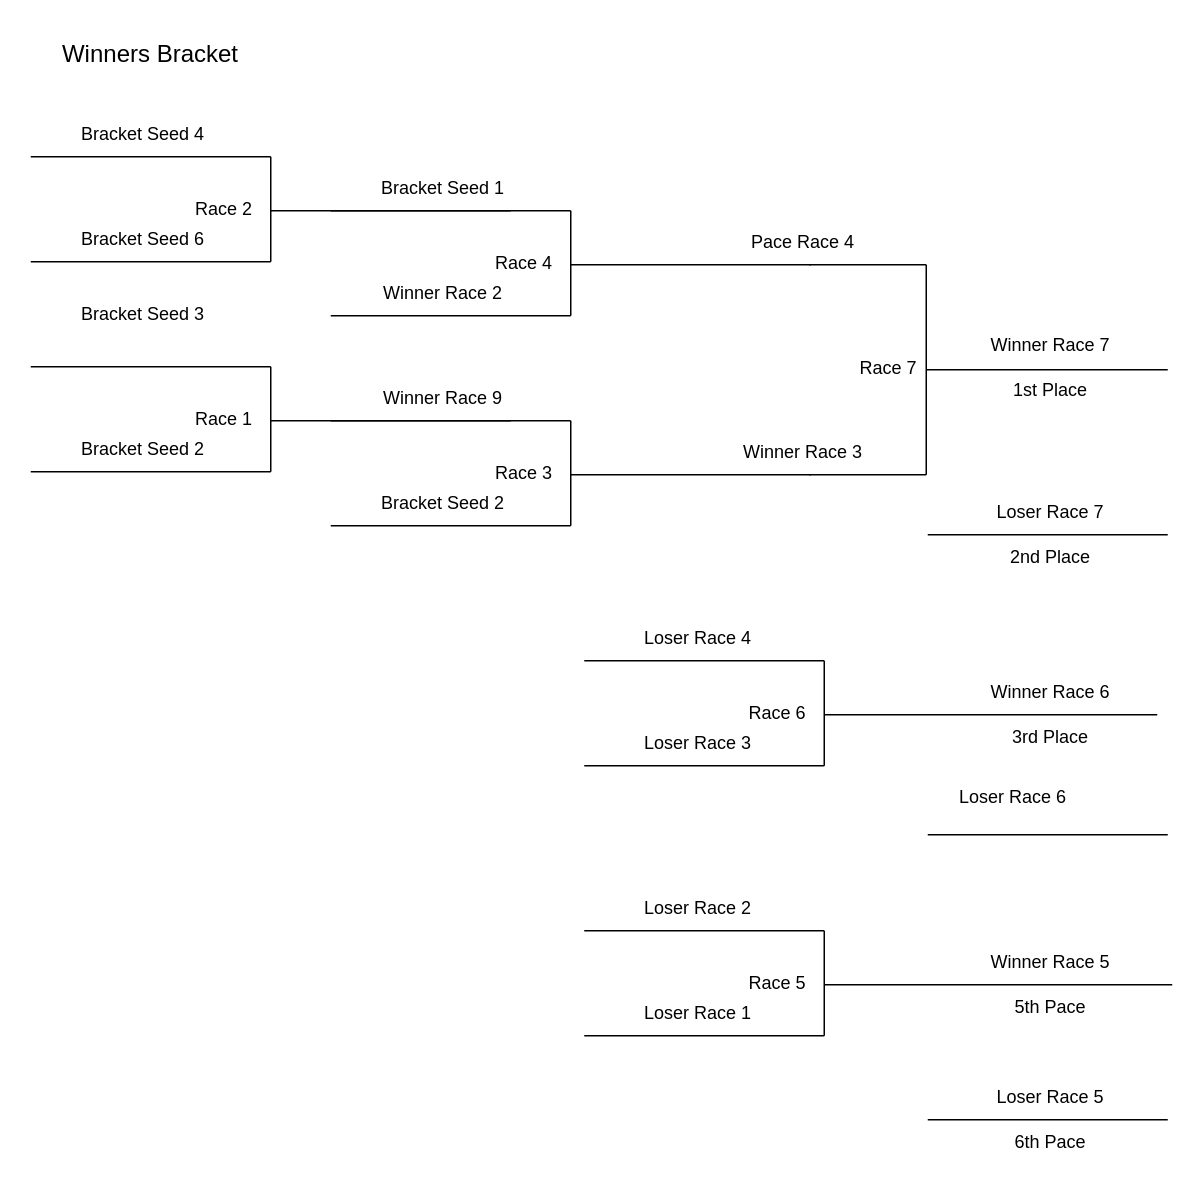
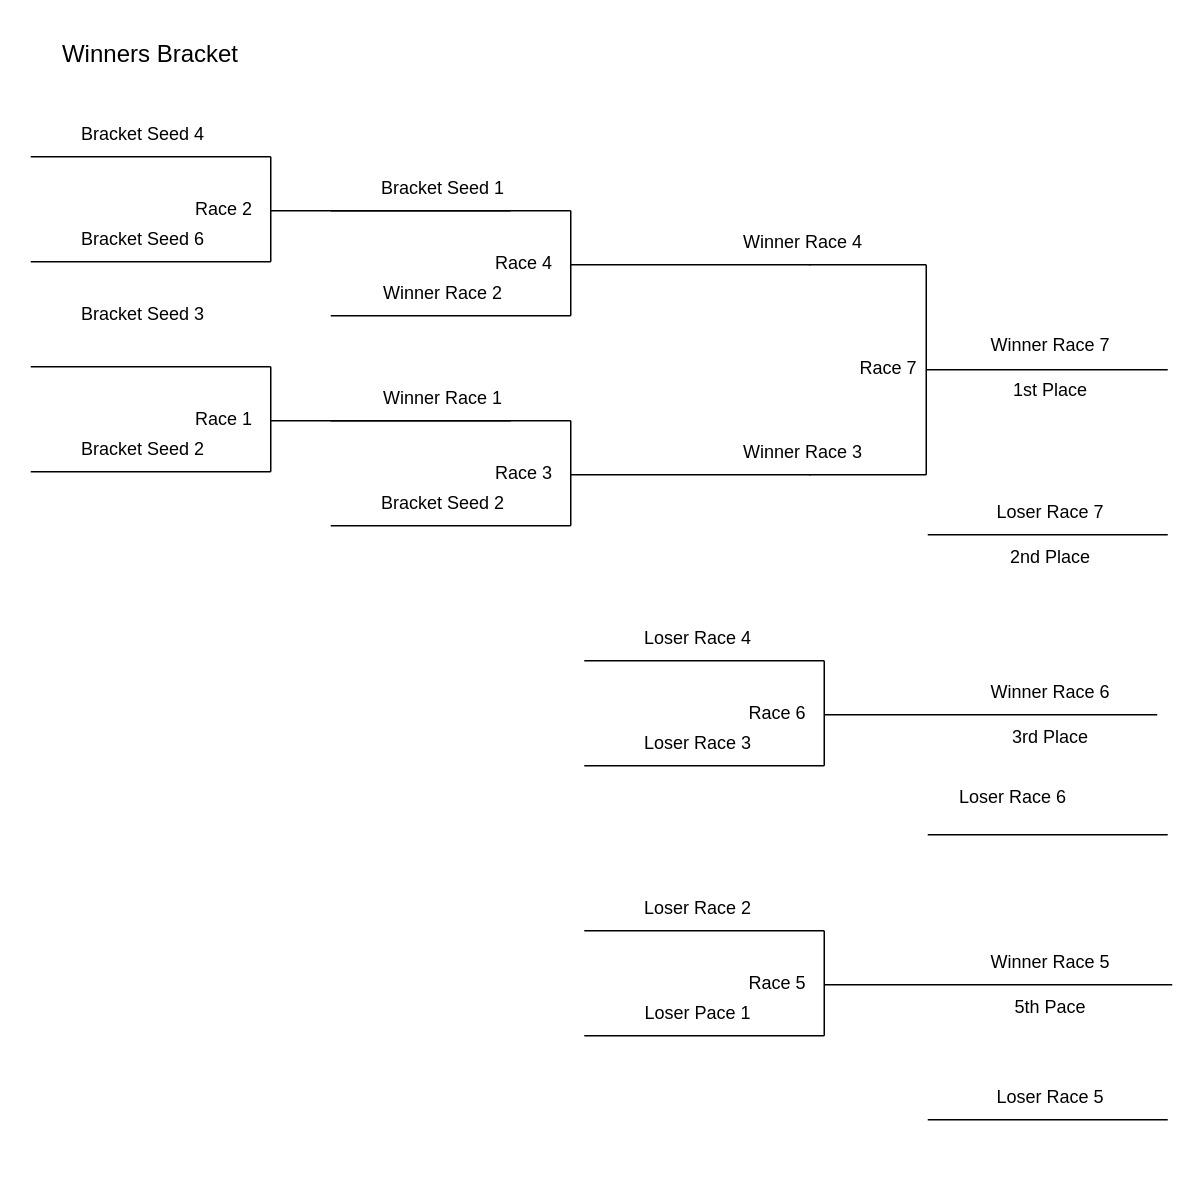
(803, 242) -> (803, 242)
(443, 398) -> (443, 398)
(698, 1013) -> (698, 1013)
(1051, 1142) -> none
